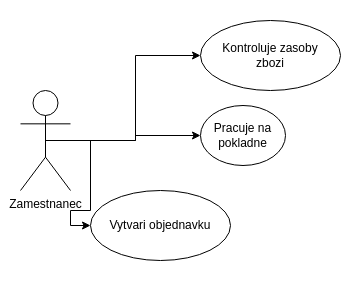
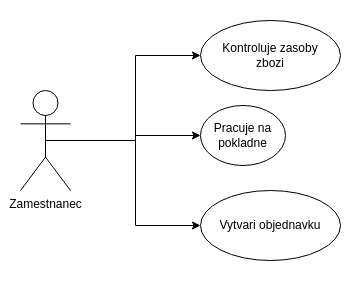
(161, 226) -> (271, 226)
